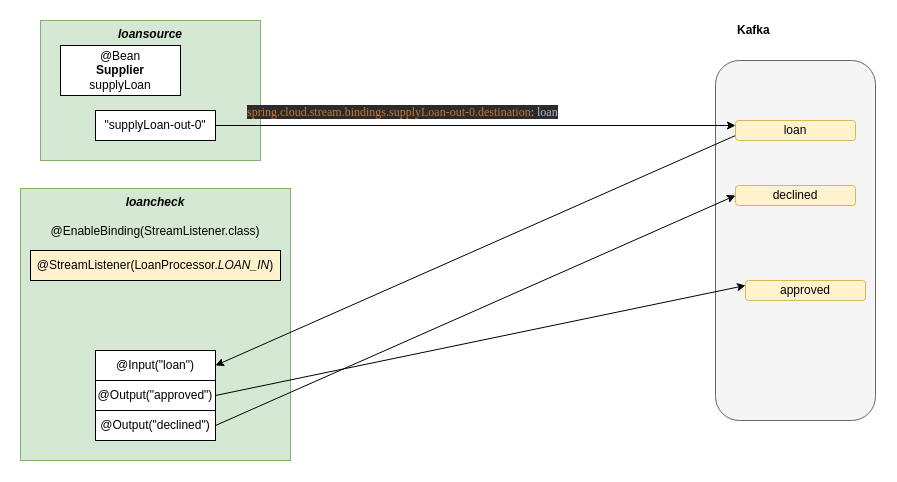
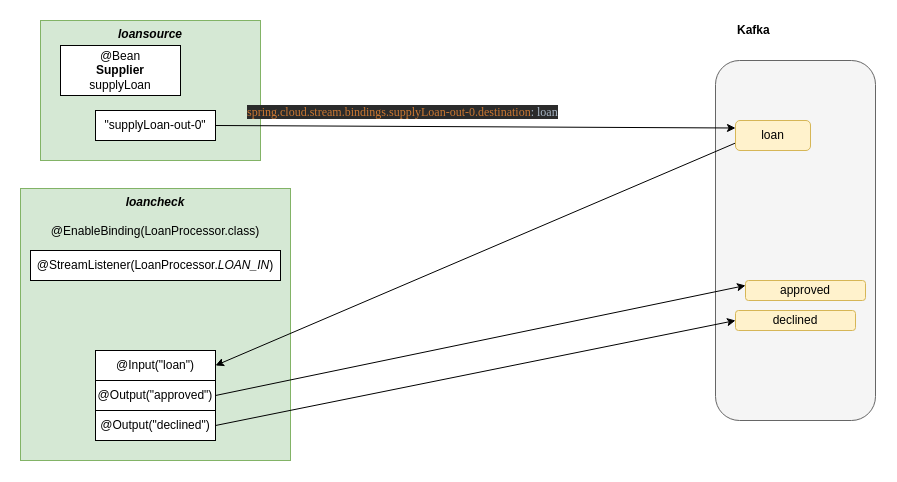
(796, 131) -> (773, 136)
(796, 196) -> (796, 321)
(156, 210) -> (156, 210)
(156, 266) -> (156, 266)
